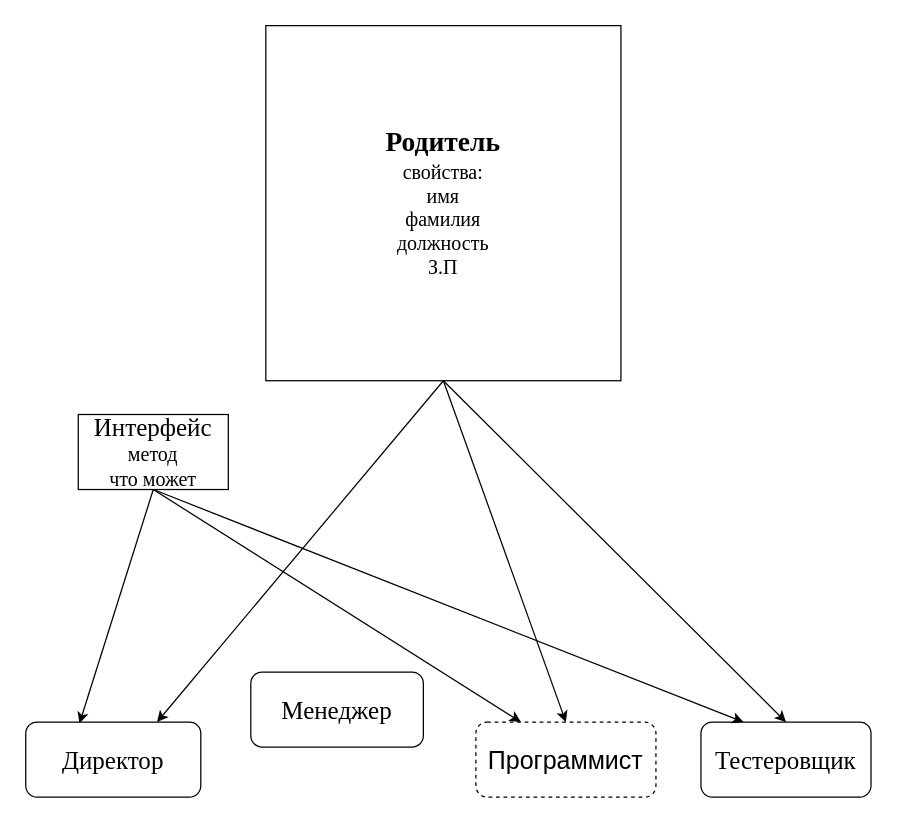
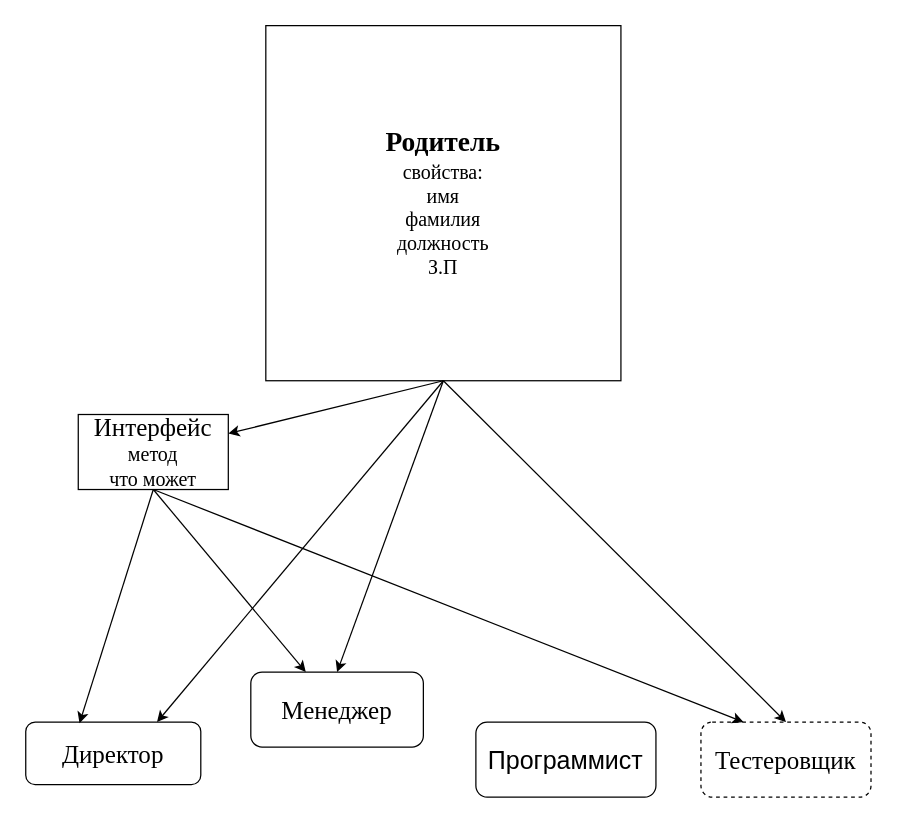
none -> (390, 525)
(504, 549) -> (337, 407)
(337, 606) -> (228, 579)
(113, 759) -> (113, 753)
(566, 759) -> (566, 759)
(786, 759) -> (786, 759)
